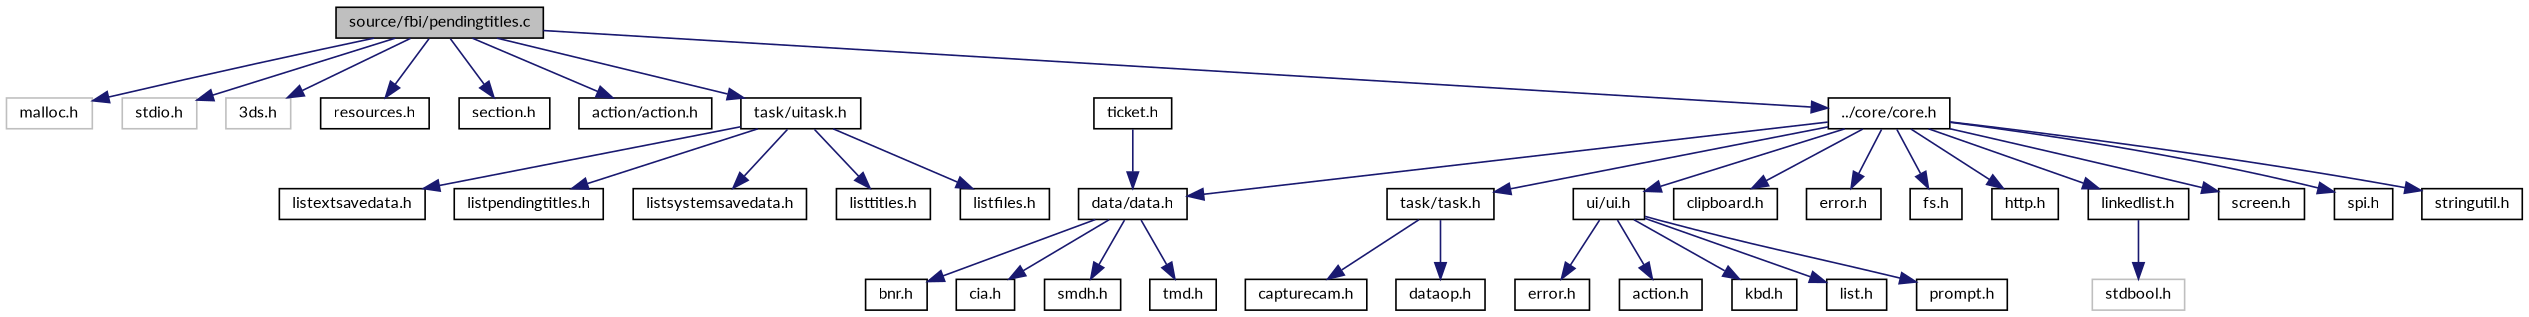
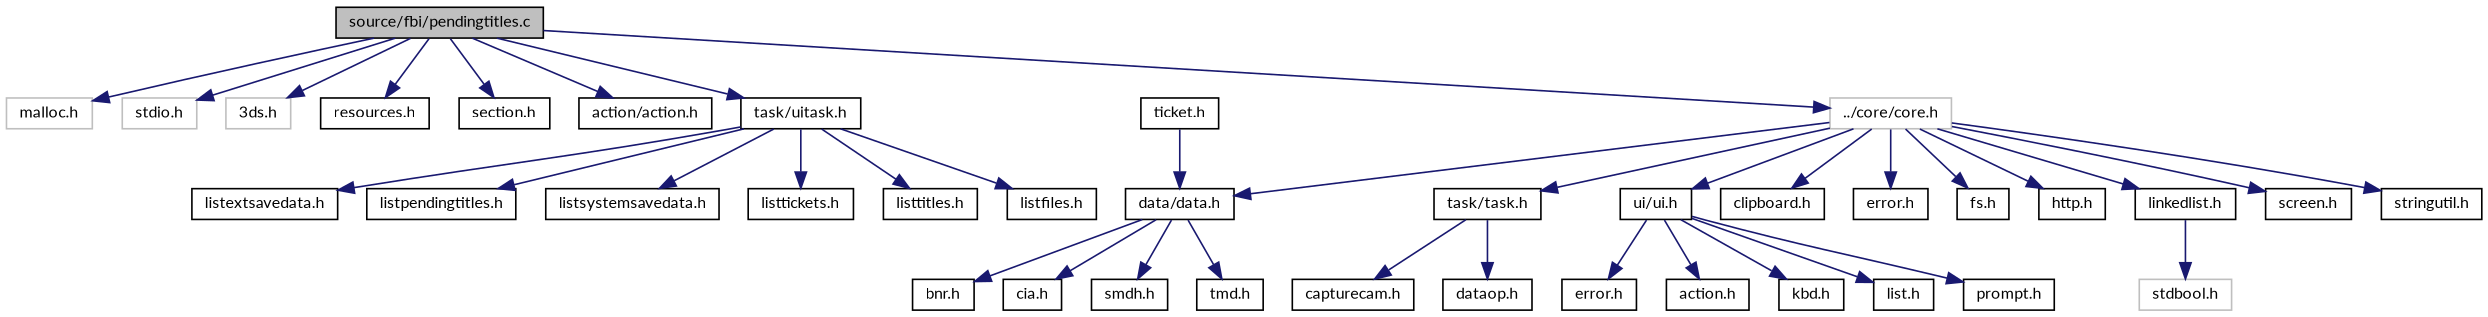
(1889, 113) -> (1891, 113)
none -> (801, 204)
(2364, 204) -> none
